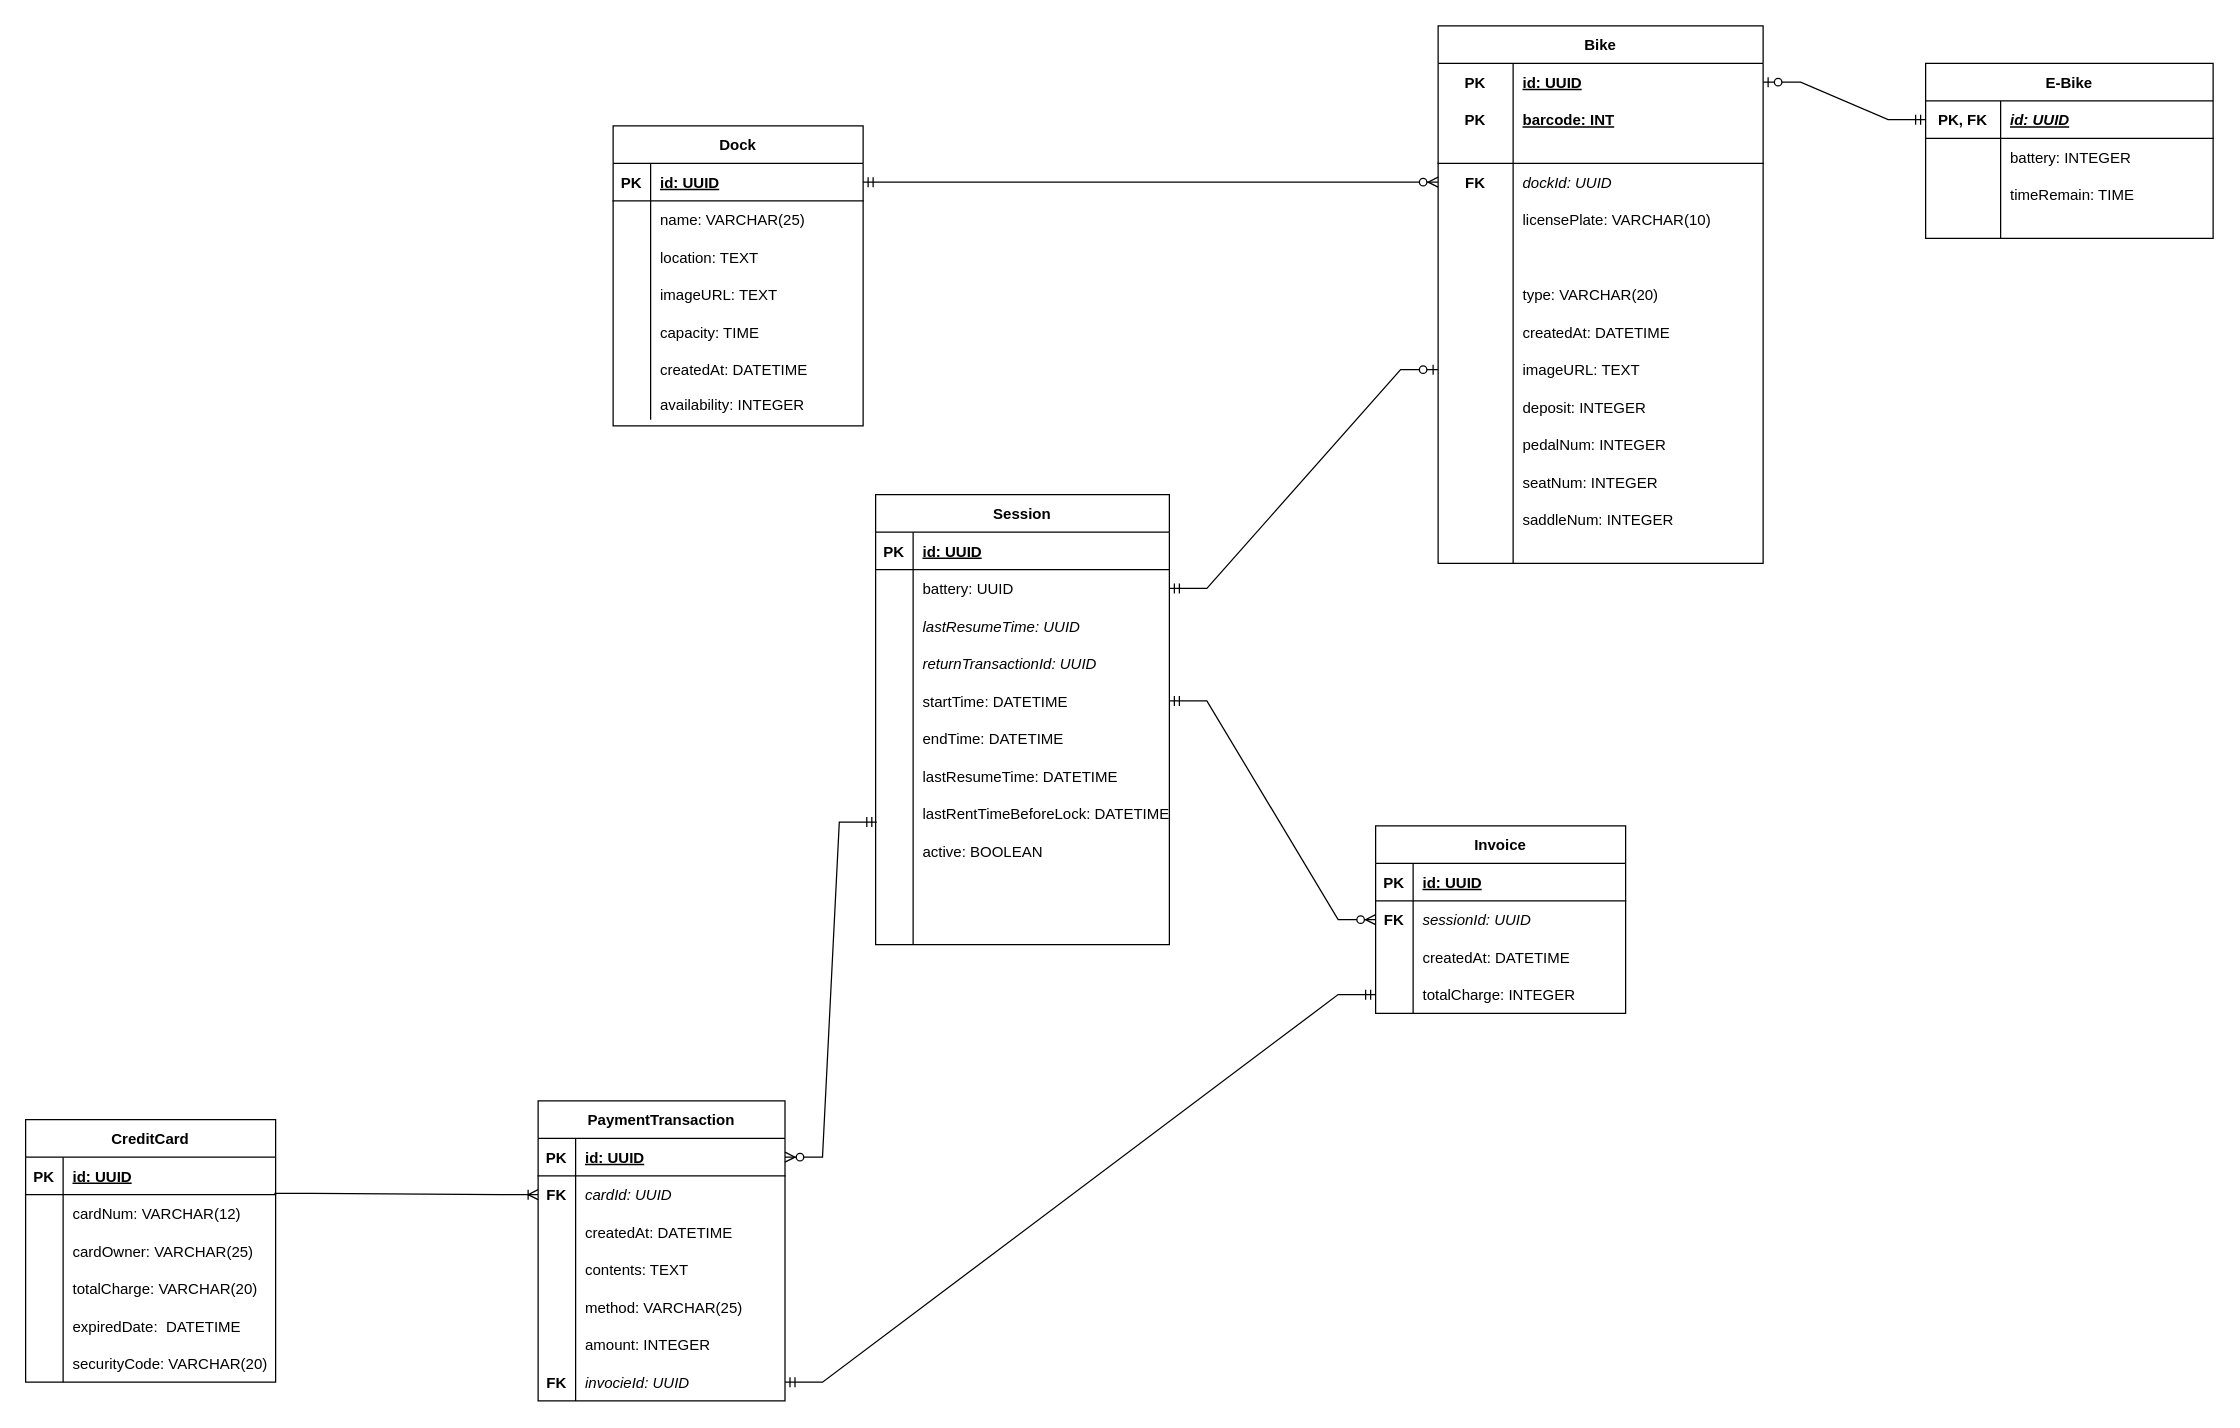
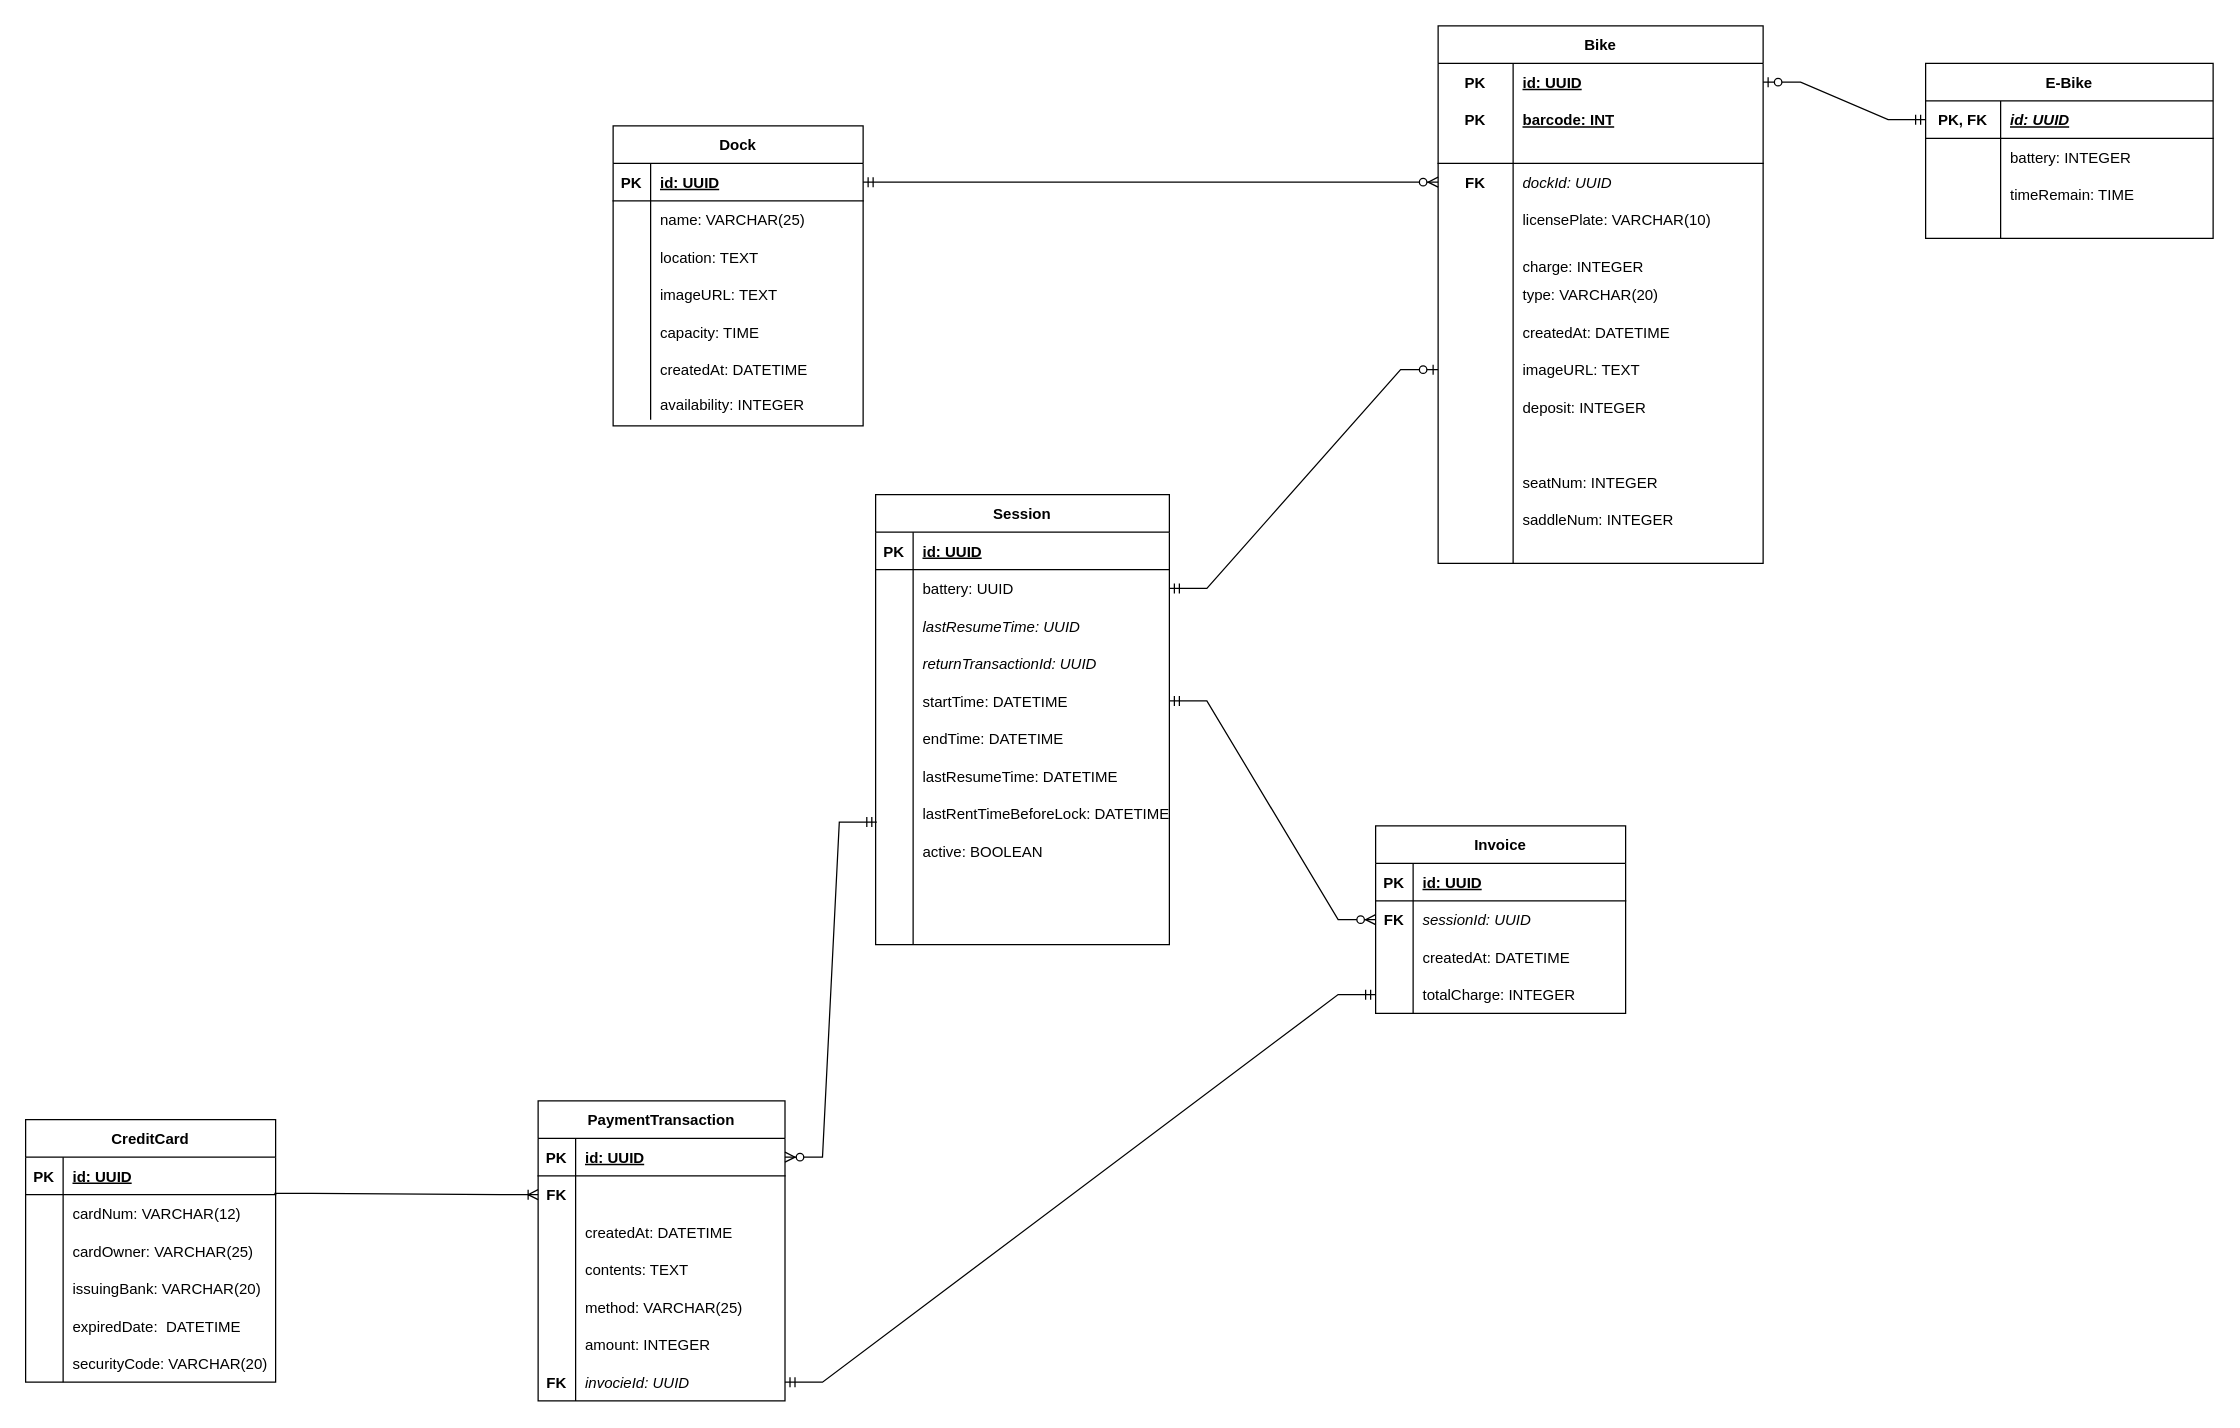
none -> (1638, 257)
(1638, 444) -> none
(680, 1194) -> none
(167, 1289) -> (166, 1289)
